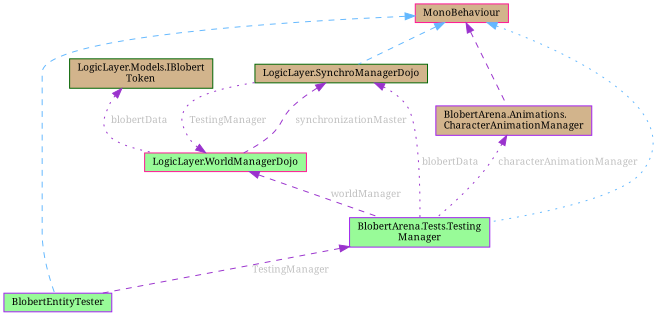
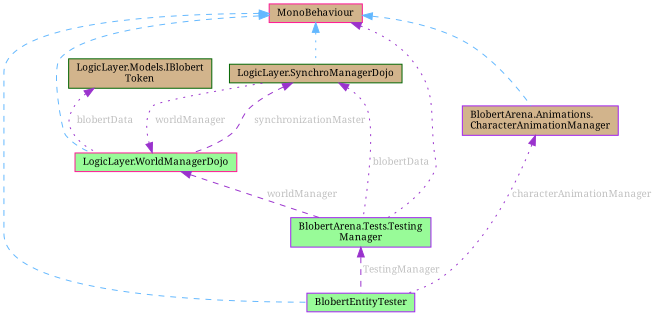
none -> (102, 37)
(397, 46) -> (316, 48)
(489, 69) -> (463, 41)
(227, 121) -> (189, 121)
(651, 138) -> (432, 116)
(473, 184) -> (485, 233)
